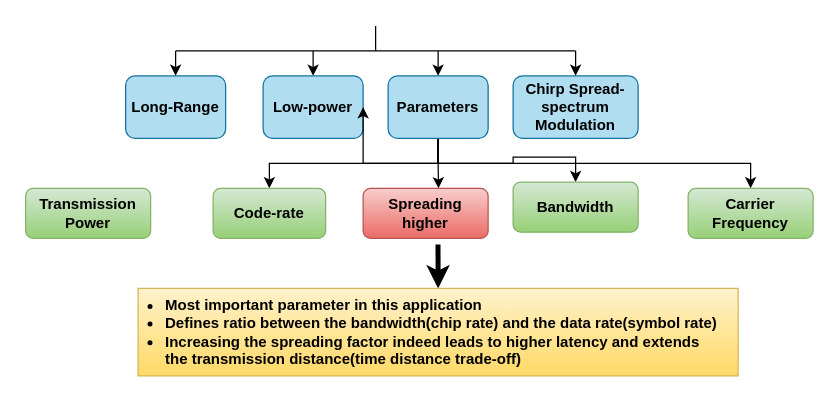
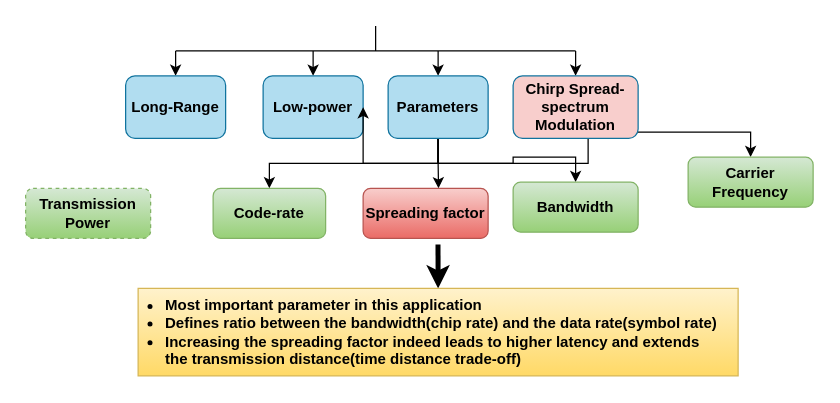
(576, 107) -> (576, 107)
(88, 213) -> (88, 213)
(426, 213) -> (426, 213)
(751, 213) -> (751, 182)
